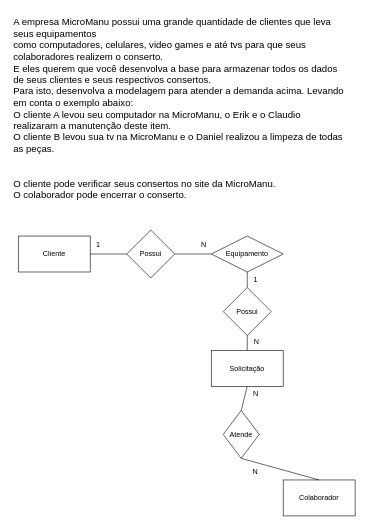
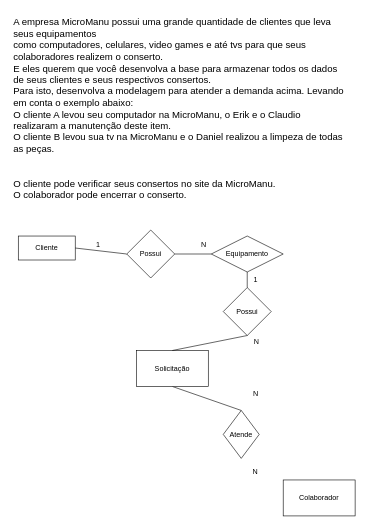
(54, 254) -> (47, 248)
(248, 369) -> (173, 369)
(281, 470) -> none
